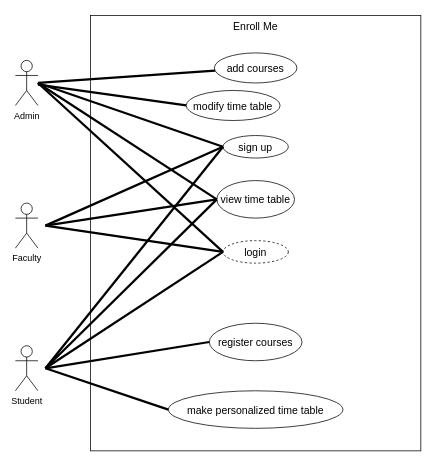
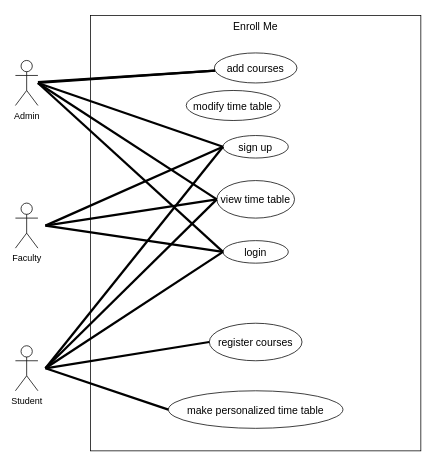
(118, 96) -> (185, 73)
(255, 252) -> (255, 252)
